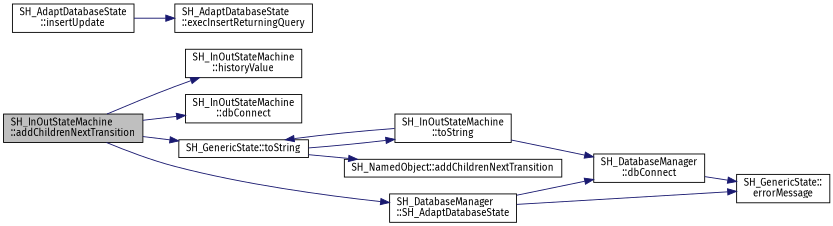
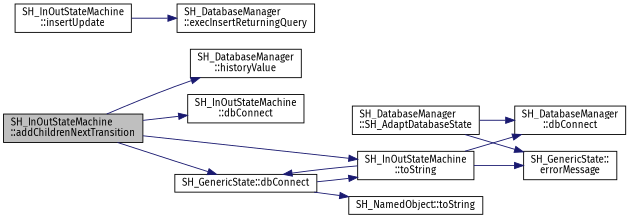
(73, 18) -> (73, 18)
(244, 18) -> (246, 18)
(244, 63) -> (246, 63)
(244, 149) -> (246, 183)
(453, 168) -> (416, 205)
(716, 178) -> (494, 166)
(241, 181) -> (246, 147)
